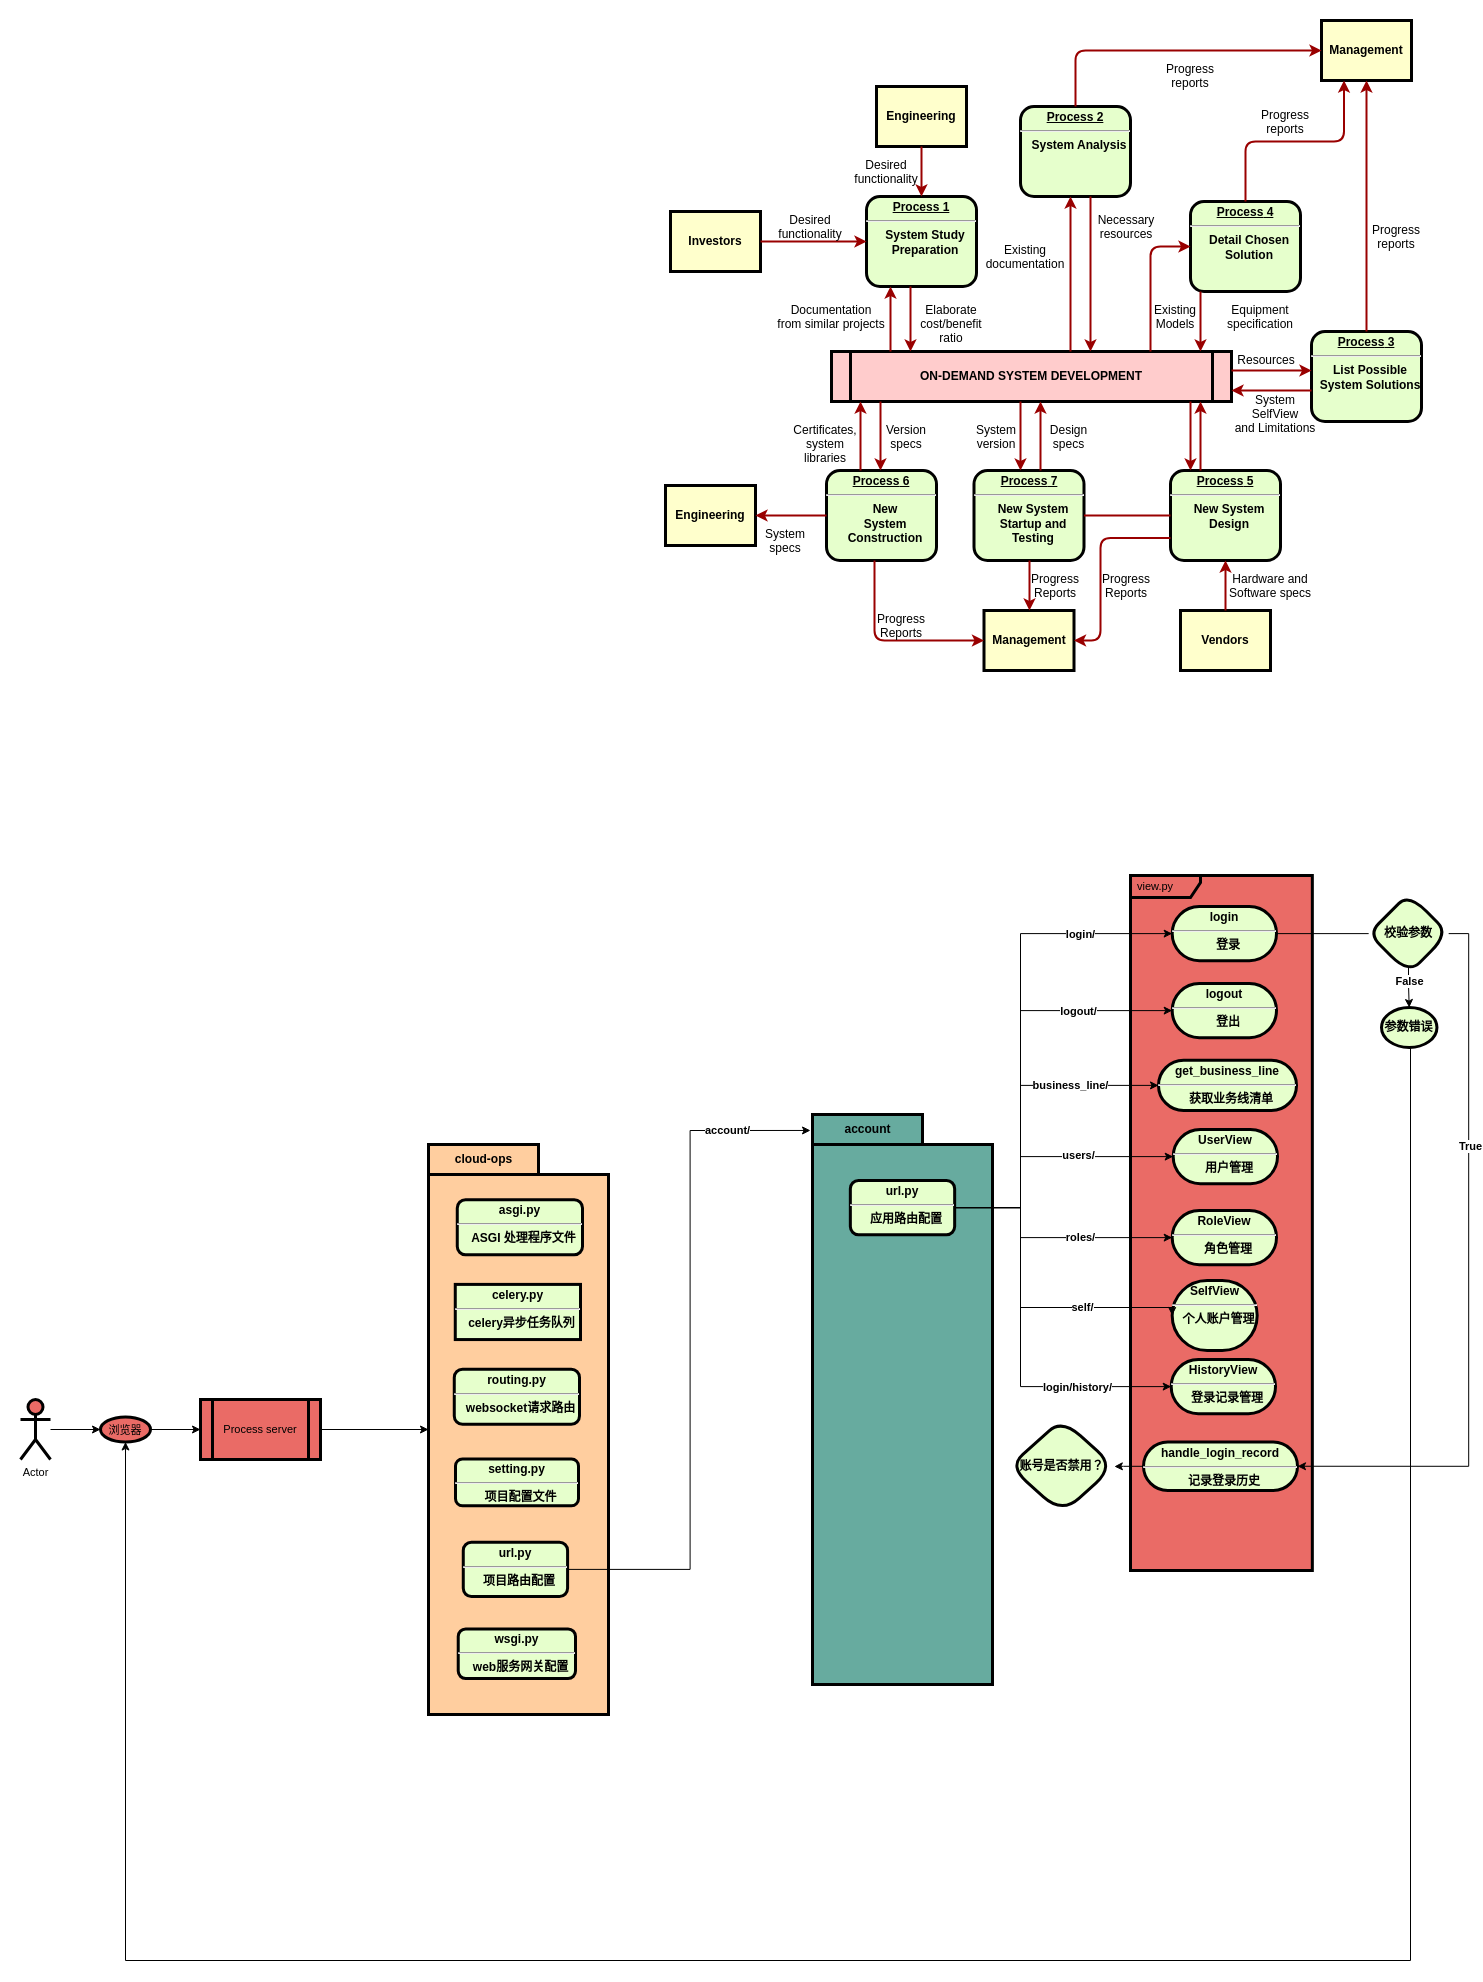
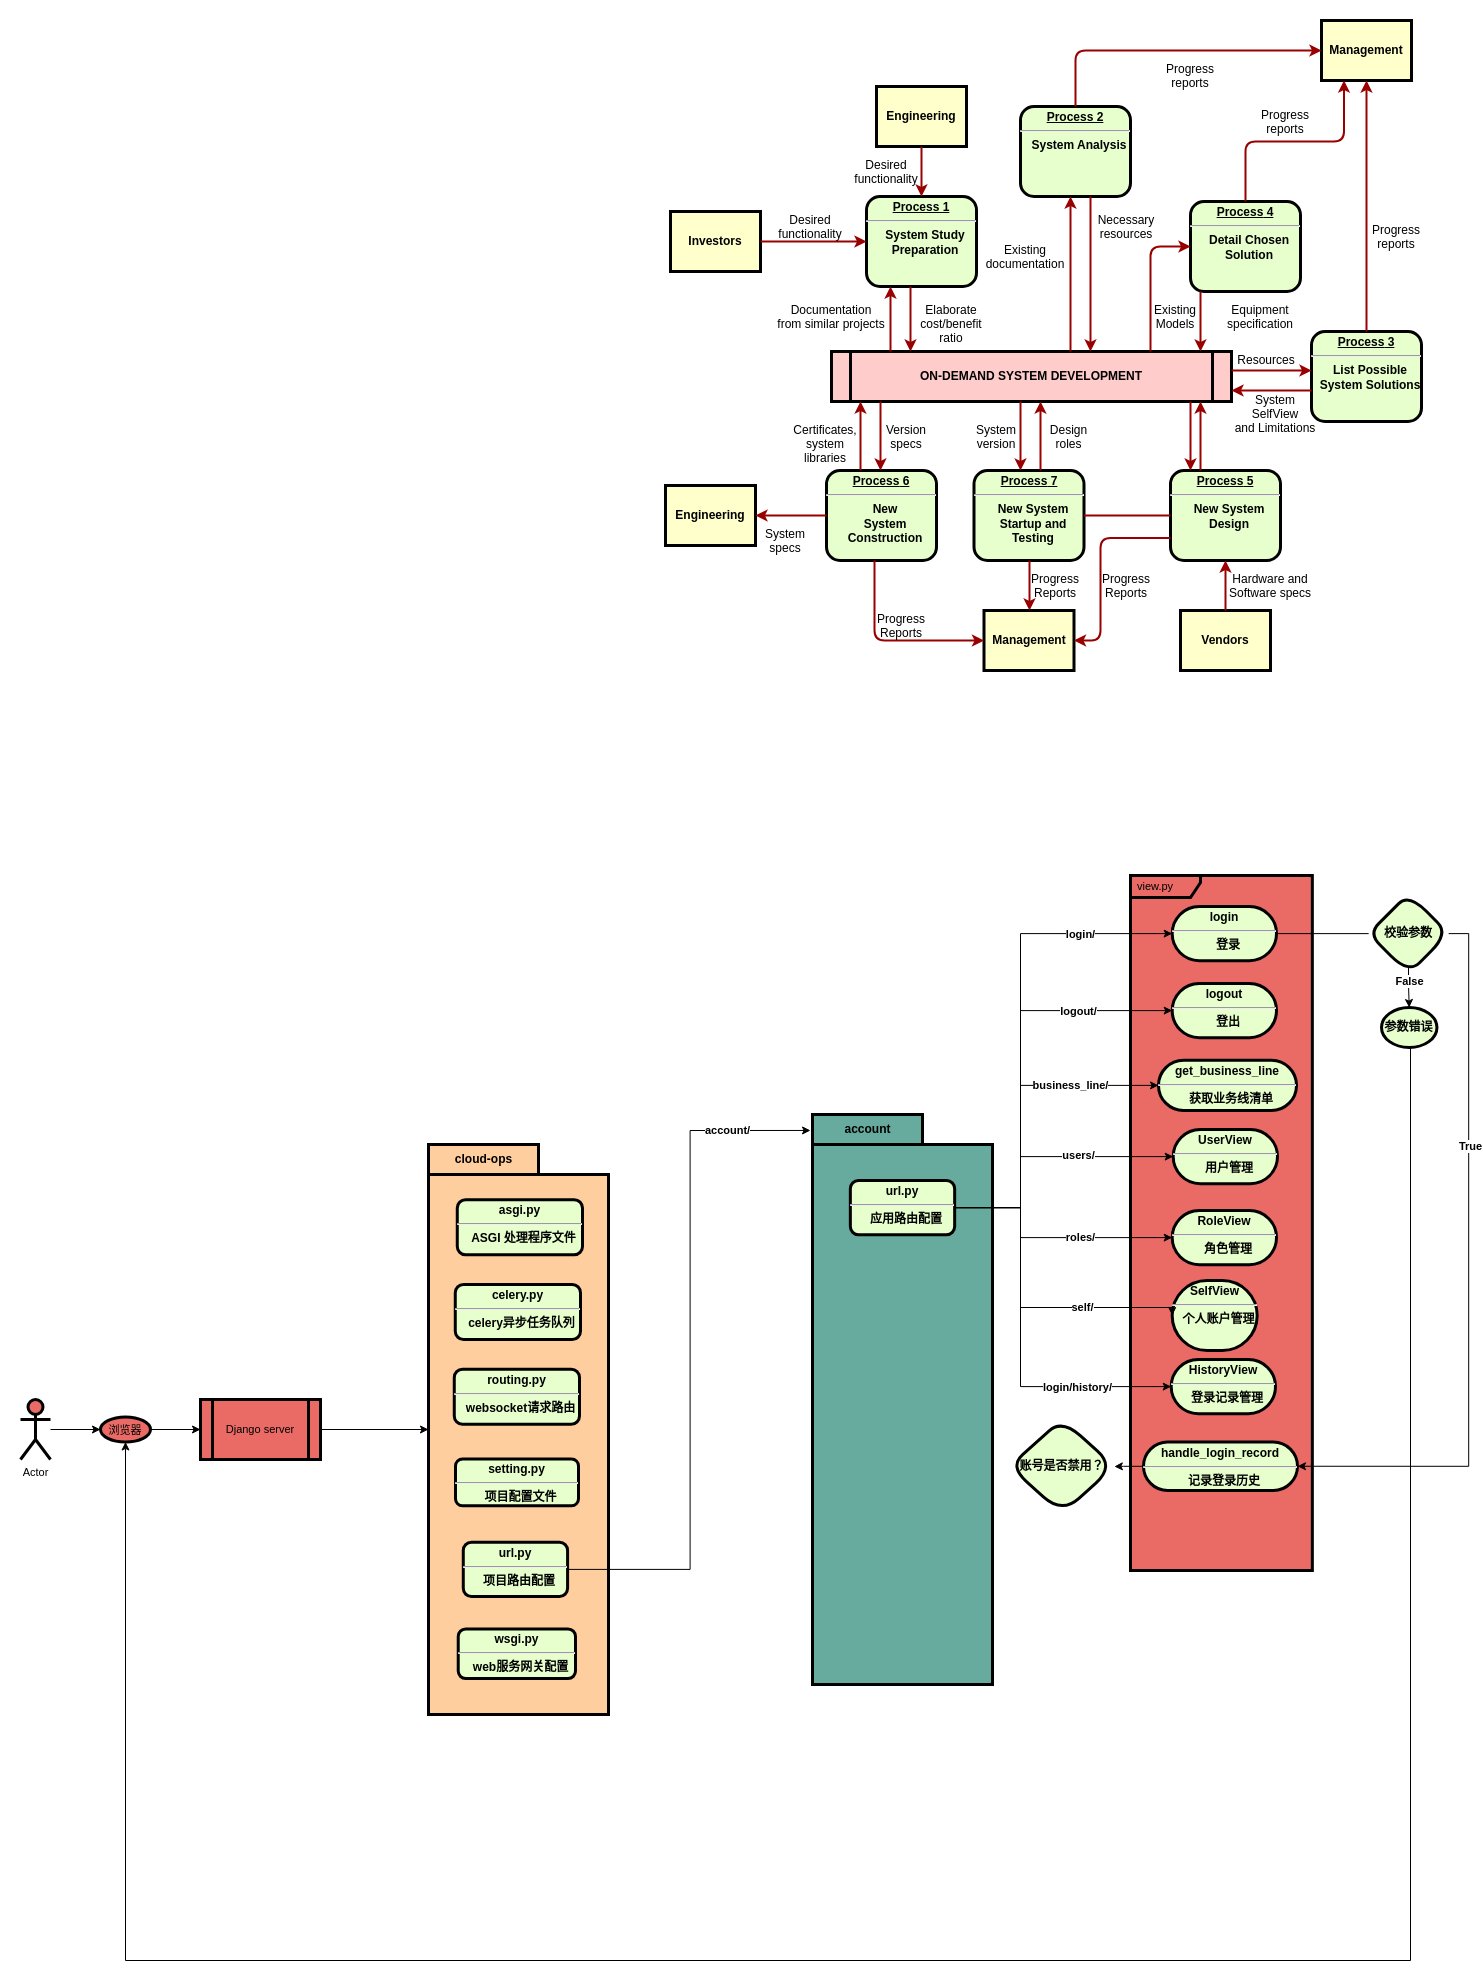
(1069, 430) -> (1069, 430)
(518, 1312) -> (518, 1312)
(261, 1430) -> (261, 1430)
